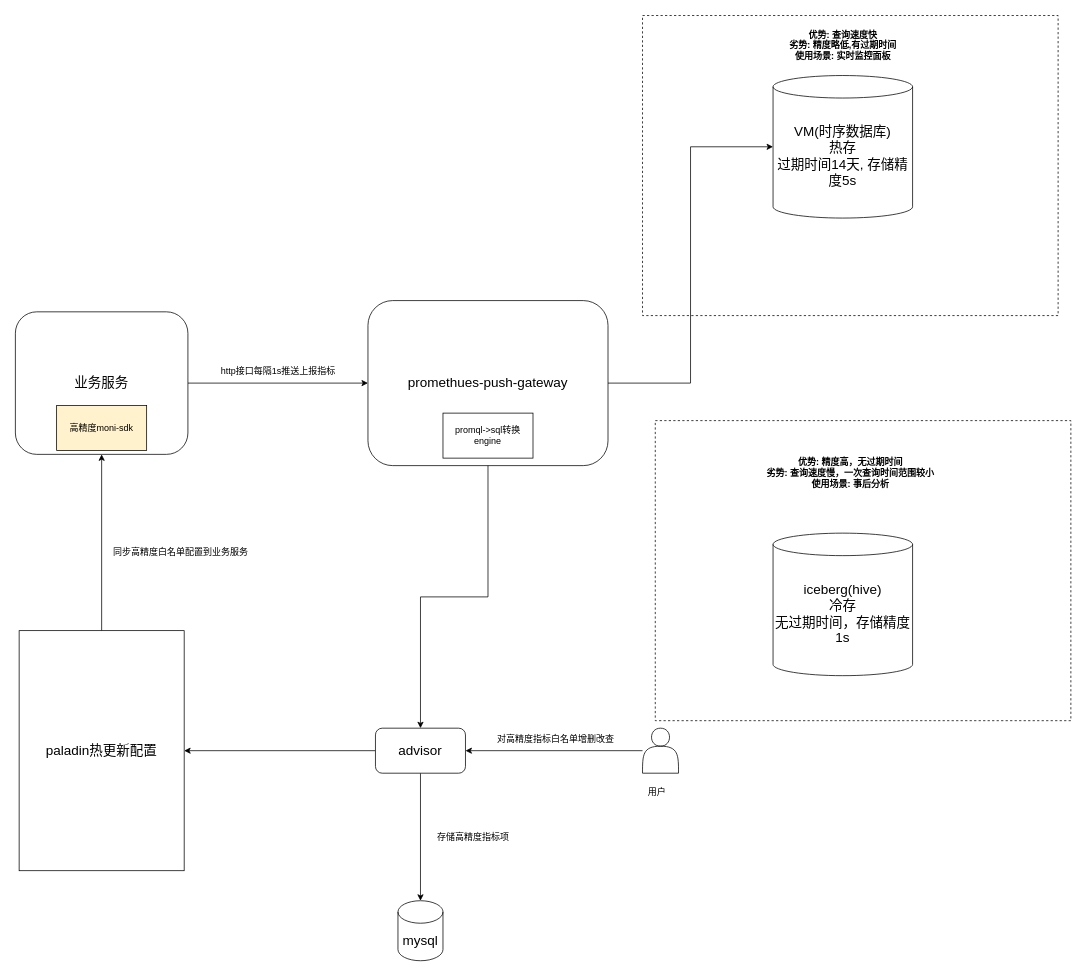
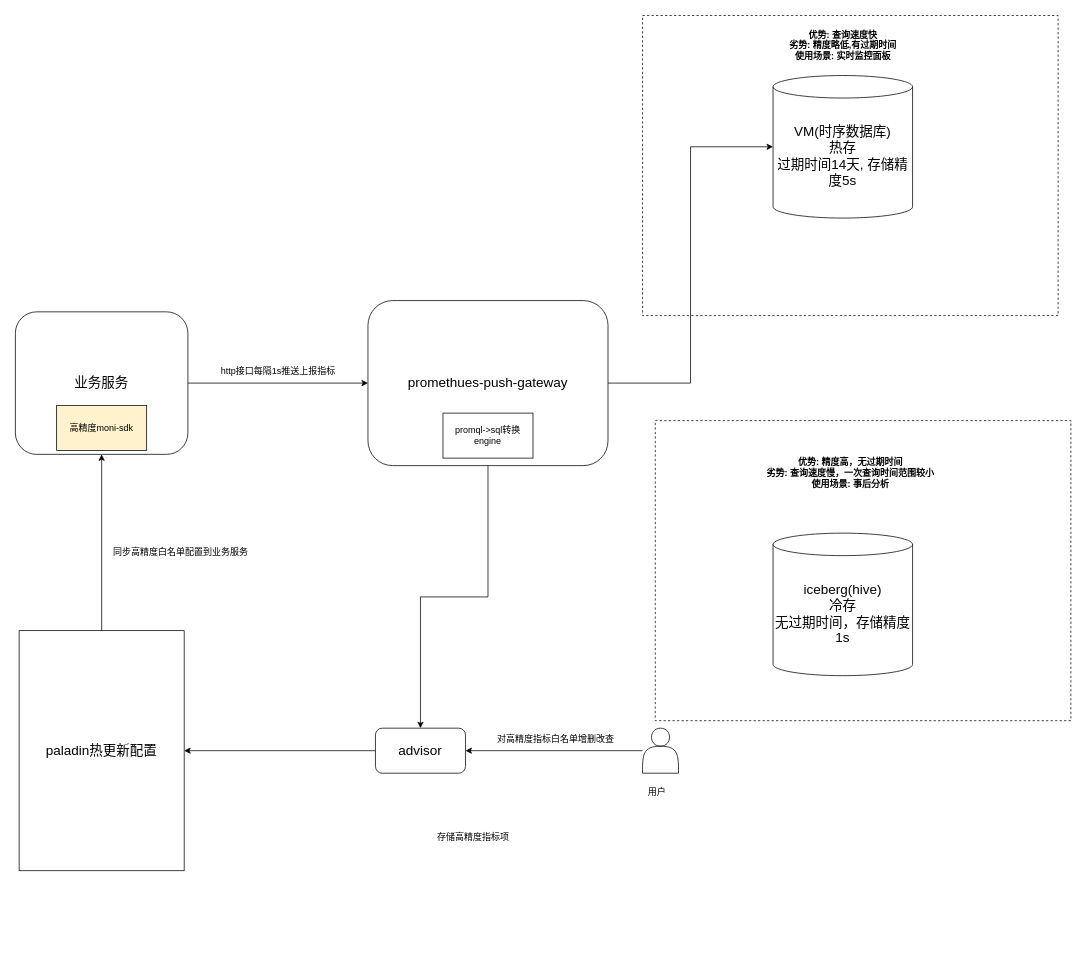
(420, 834) -> none
(420, 930) -> none
